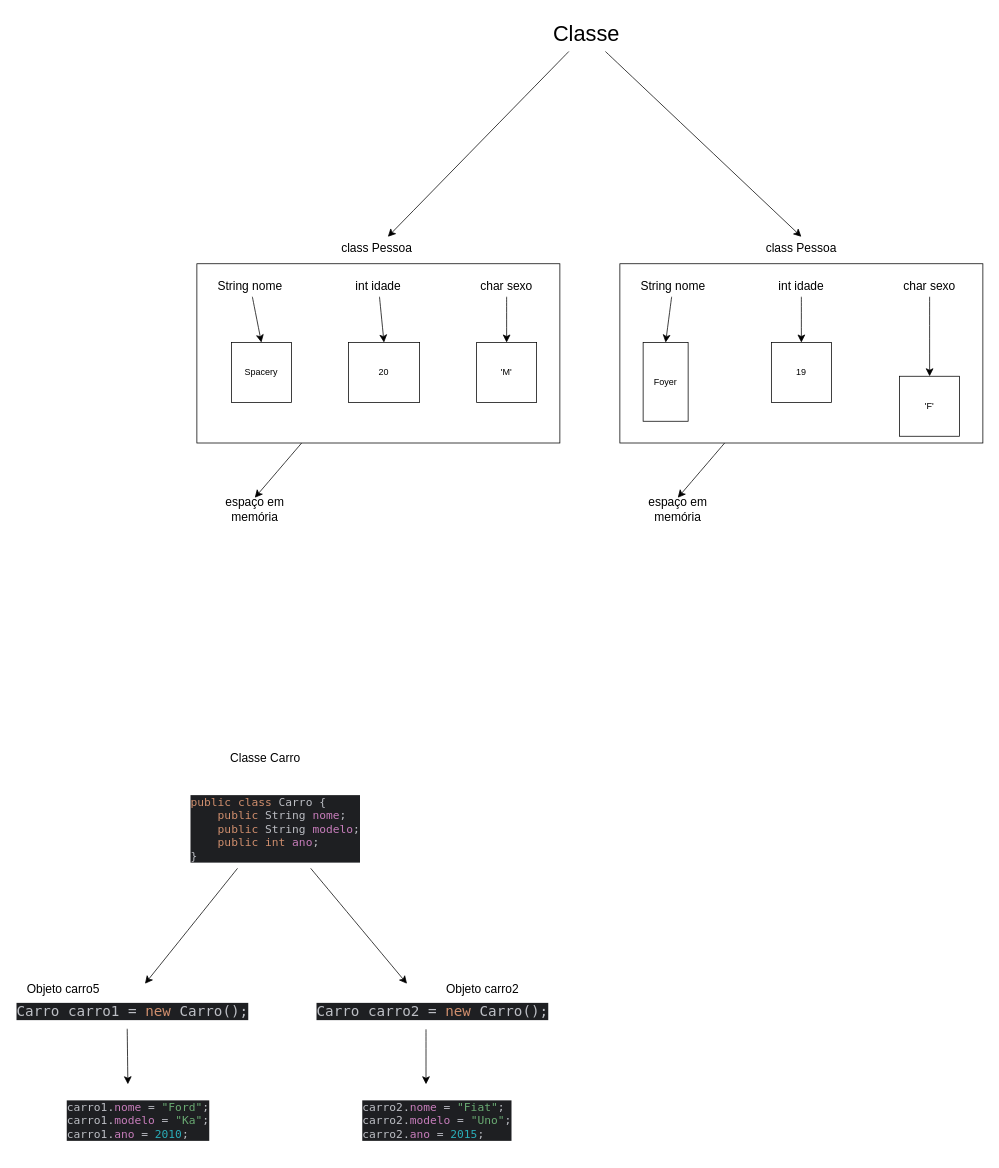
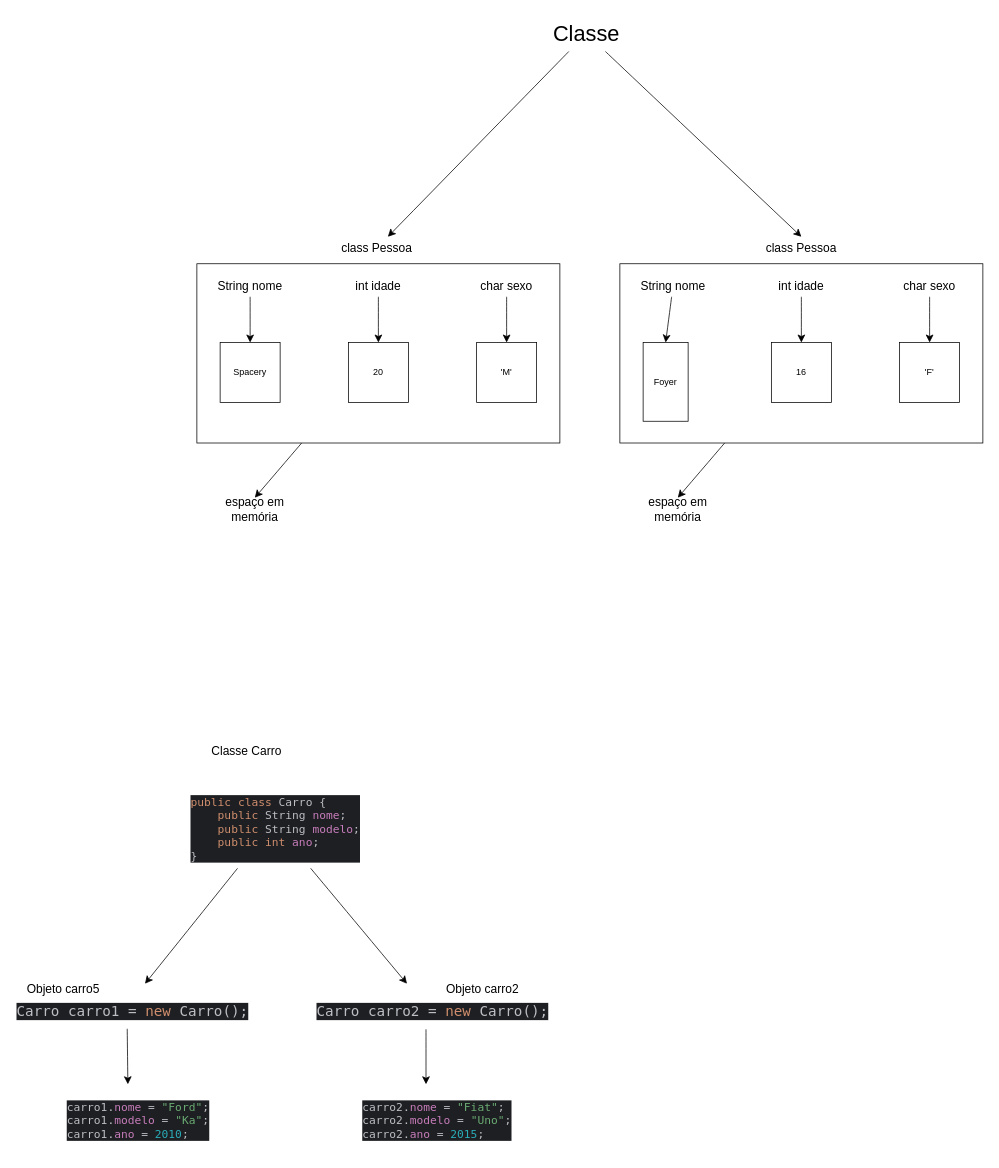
(261, 372) -> (250, 372)
(384, 372) -> (378, 372)
(801, 372) -> (801, 372)
(930, 406) -> (930, 372)
(265, 758) -> (247, 750)
